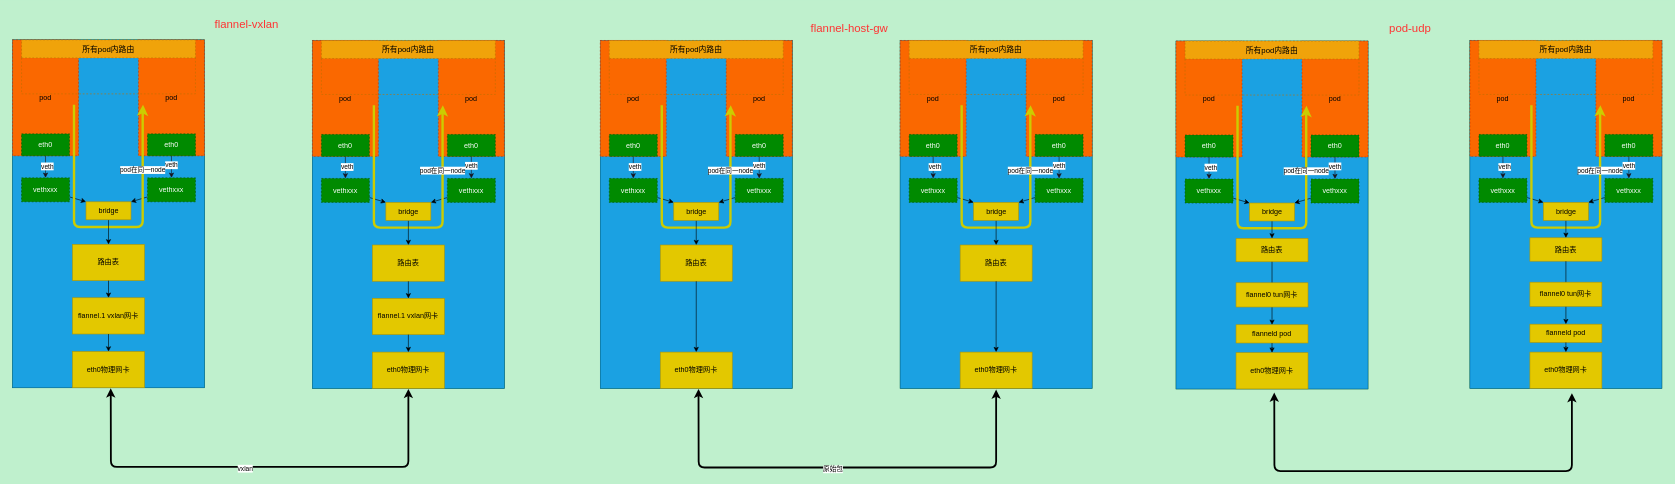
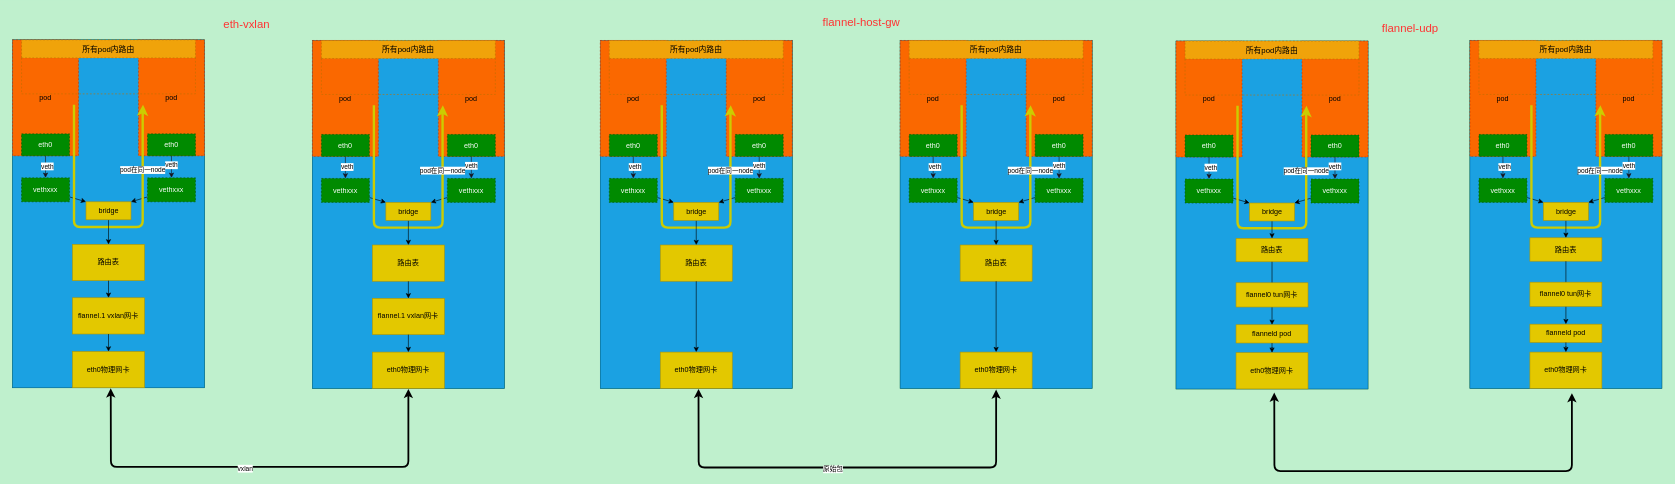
(247, 24) -> (247, 24)
(849, 29) -> (861, 23)
(1411, 29) -> (1411, 29)
